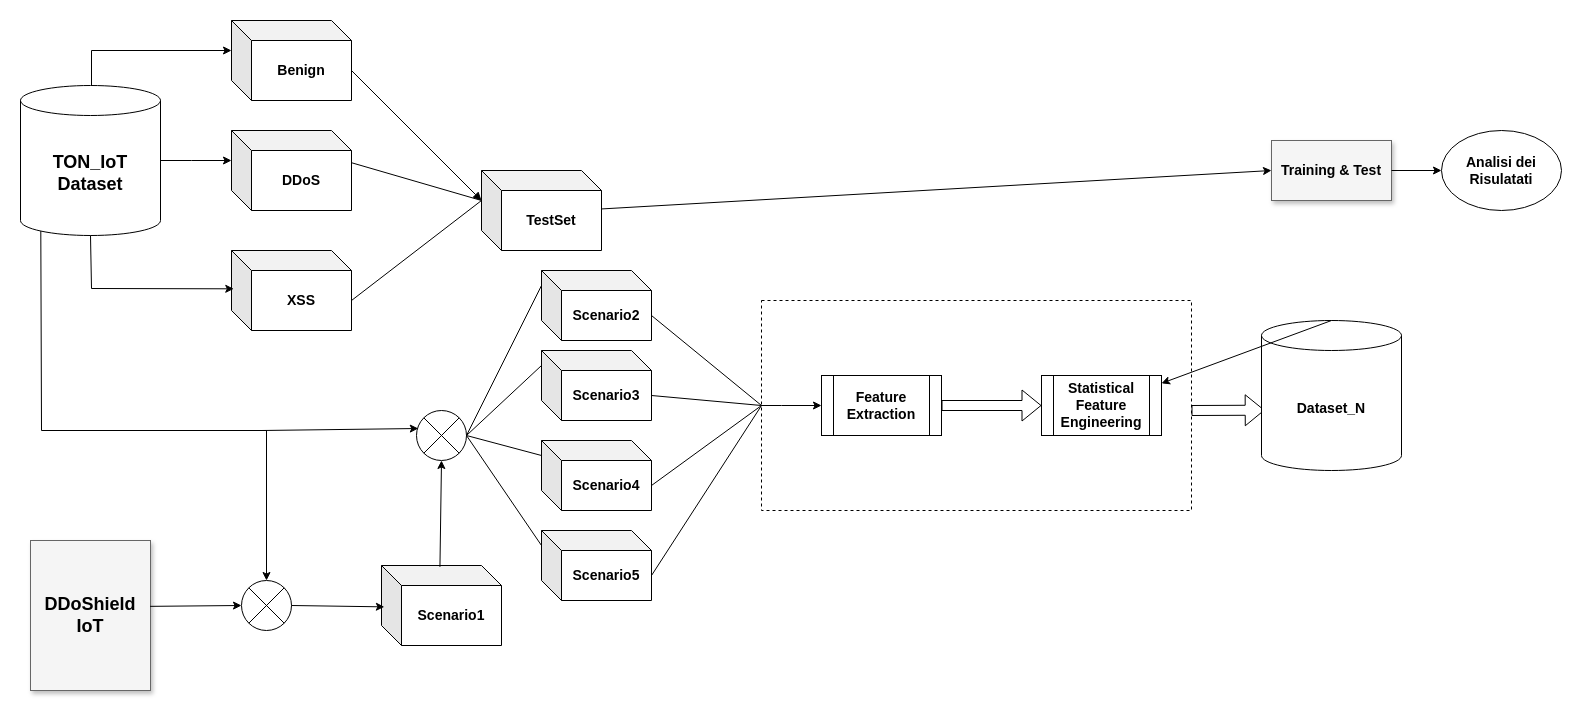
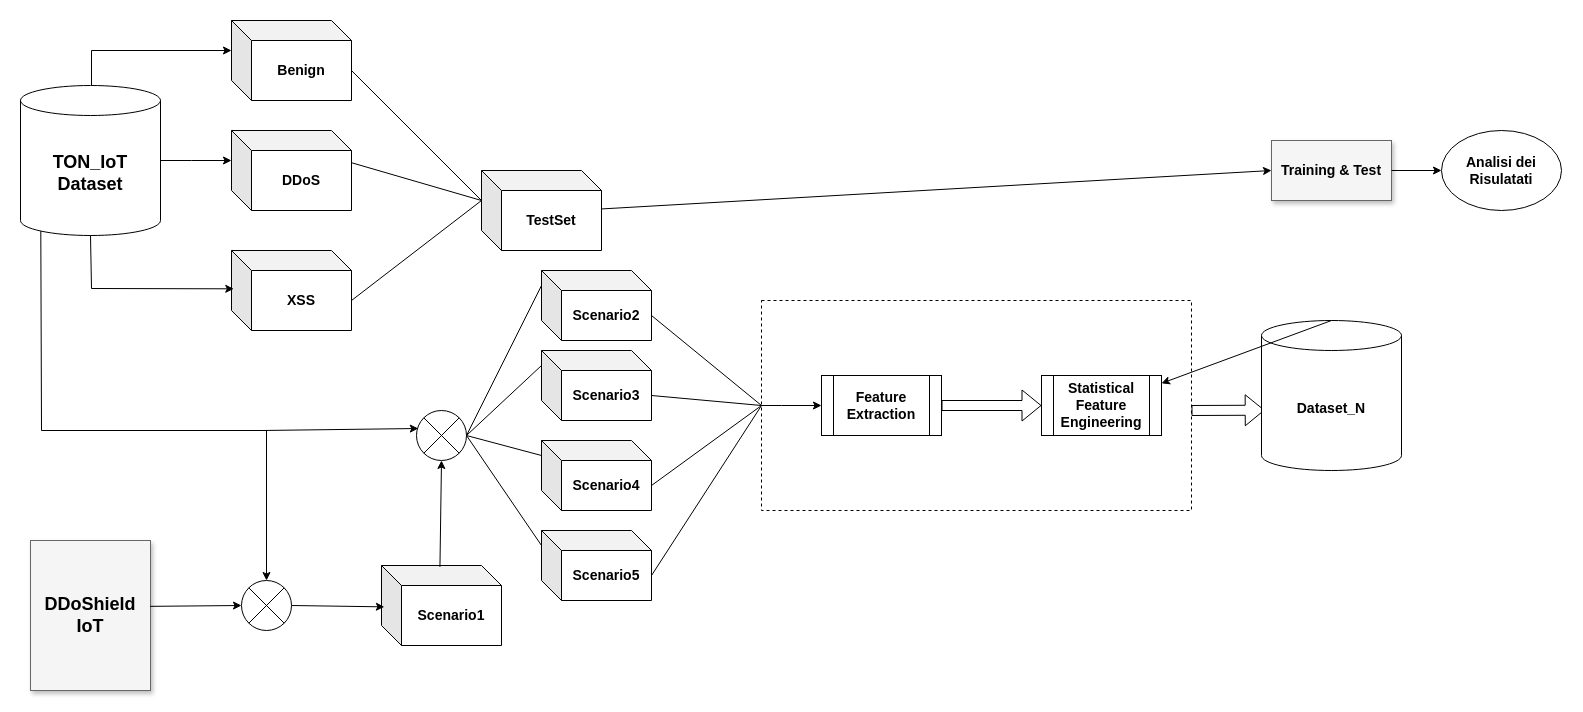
(474, 193) -> (477, 196)
